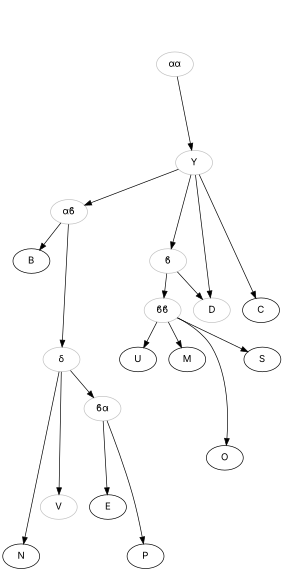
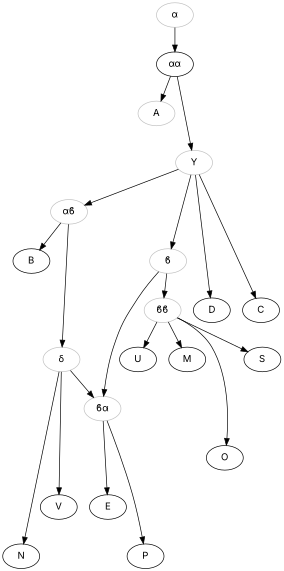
none -> (175, 15)
(175, 64) -> (175, 64)
none -> (156, 113)
(188, 283) -> (121, 326)
(212, 310) -> (212, 310)
(59, 507) -> (59, 507)
